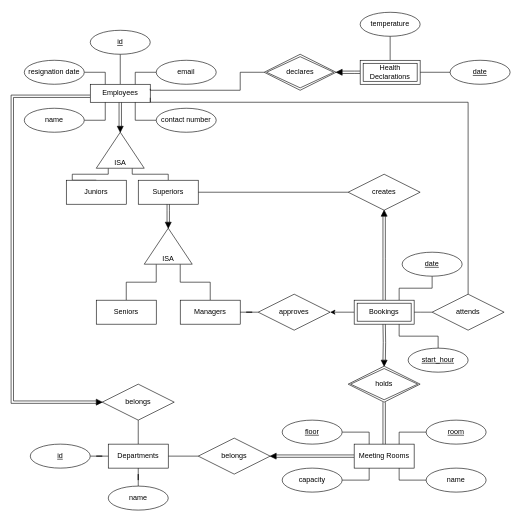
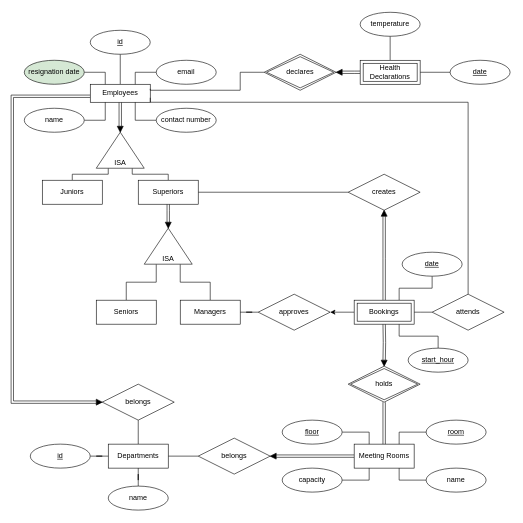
(54, 72) -> (54, 72)
(96, 192) -> (72, 192)
